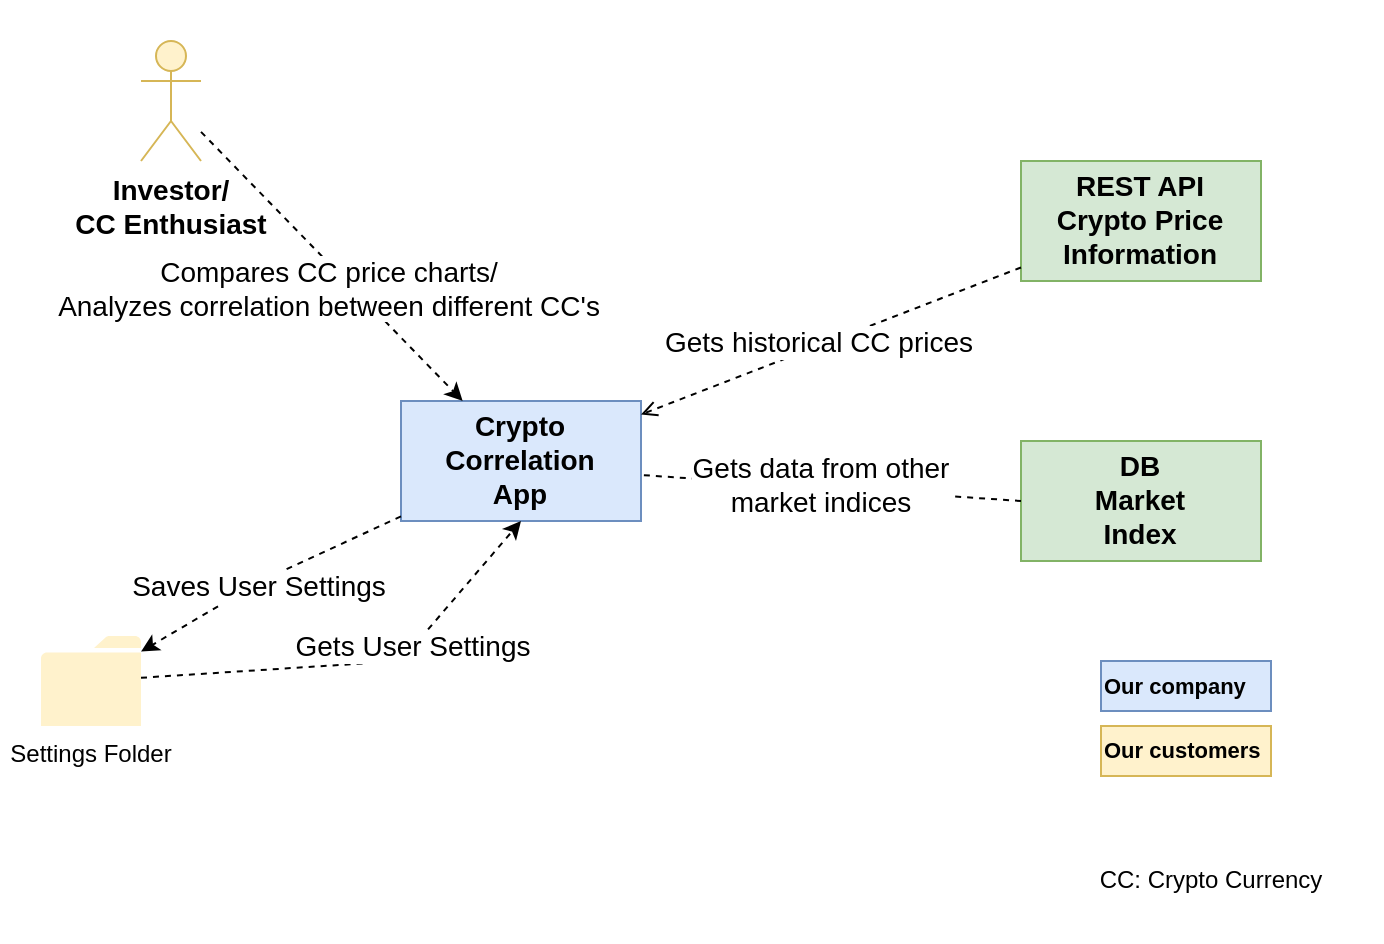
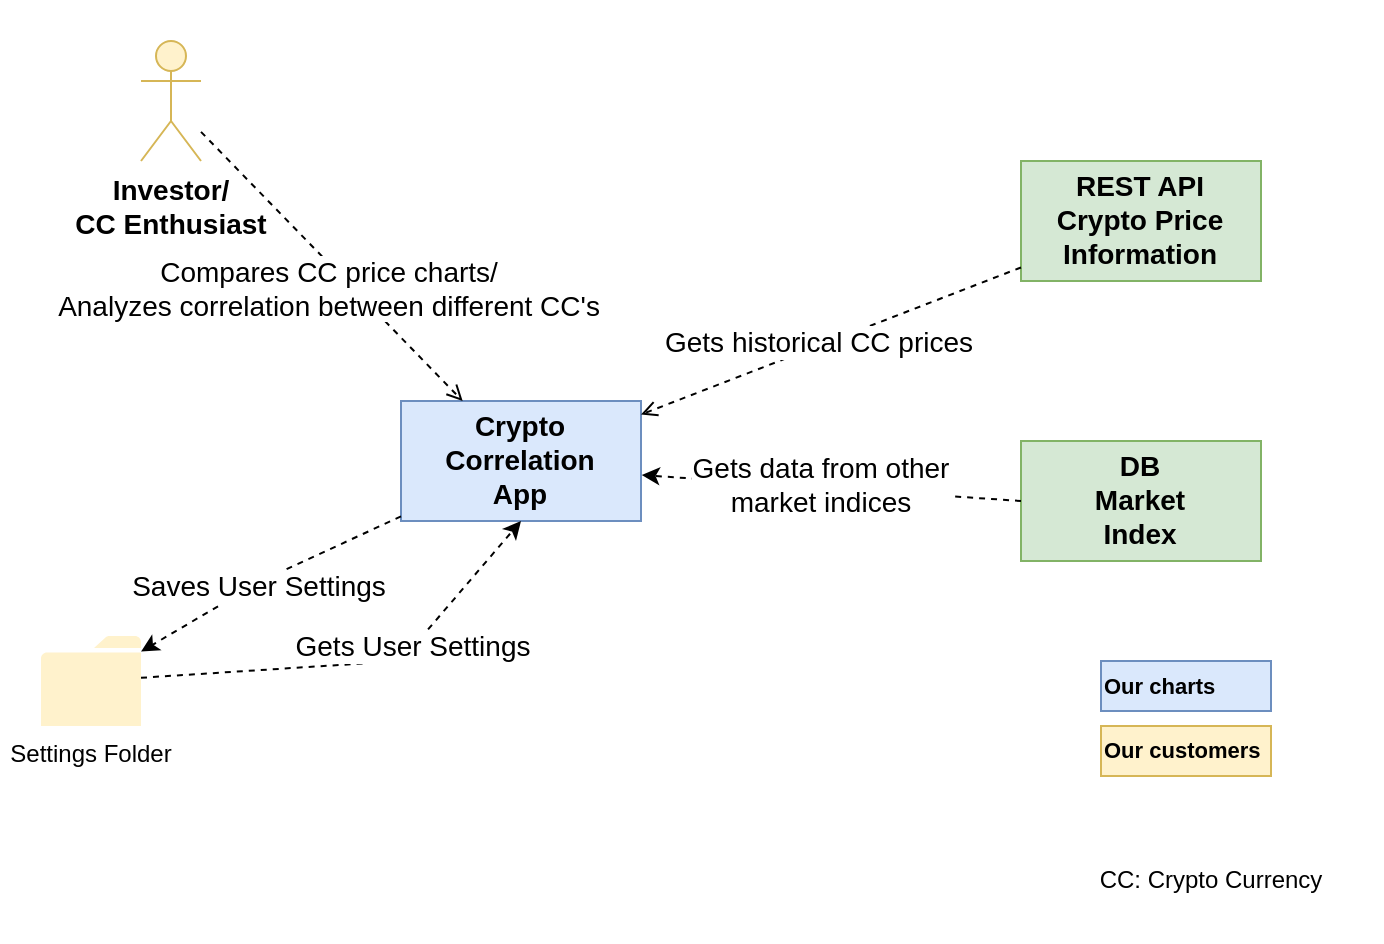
(452, 390) -> (455, 393)
(650, 476) -> (656, 476)
(1170, 687) -> (1164, 687)
